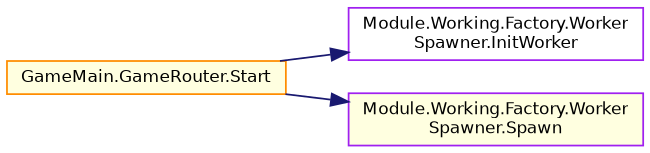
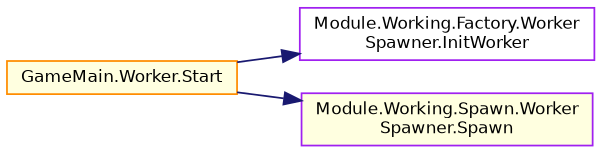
(146, 78) -> (122, 78)
(496, 119) -> (447, 119)
